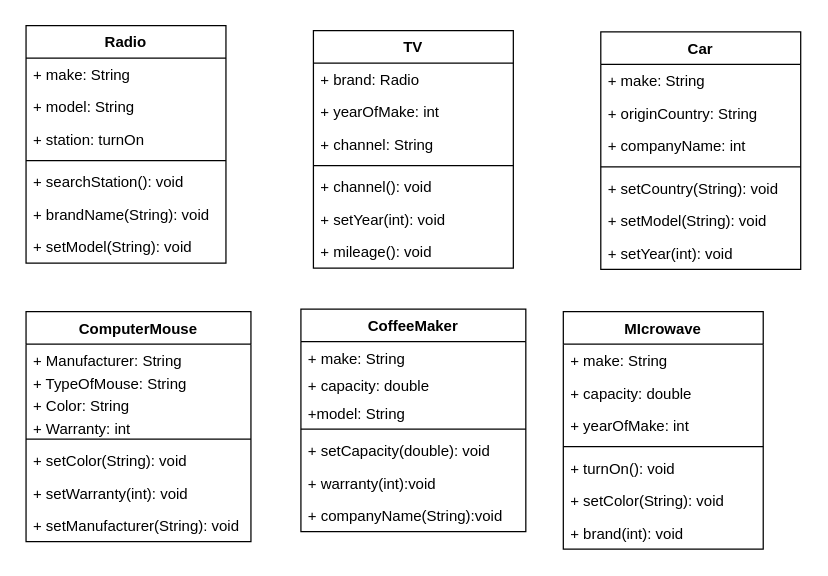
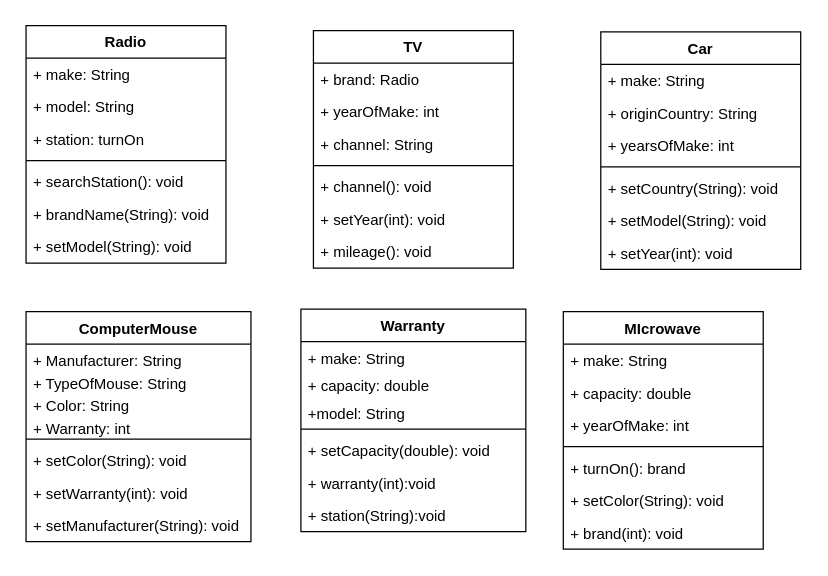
(675, 146) -> (675, 146)
(413, 326) -> (413, 326)
(629, 469) -> (636, 469)
(409, 516) -> (390, 516)
